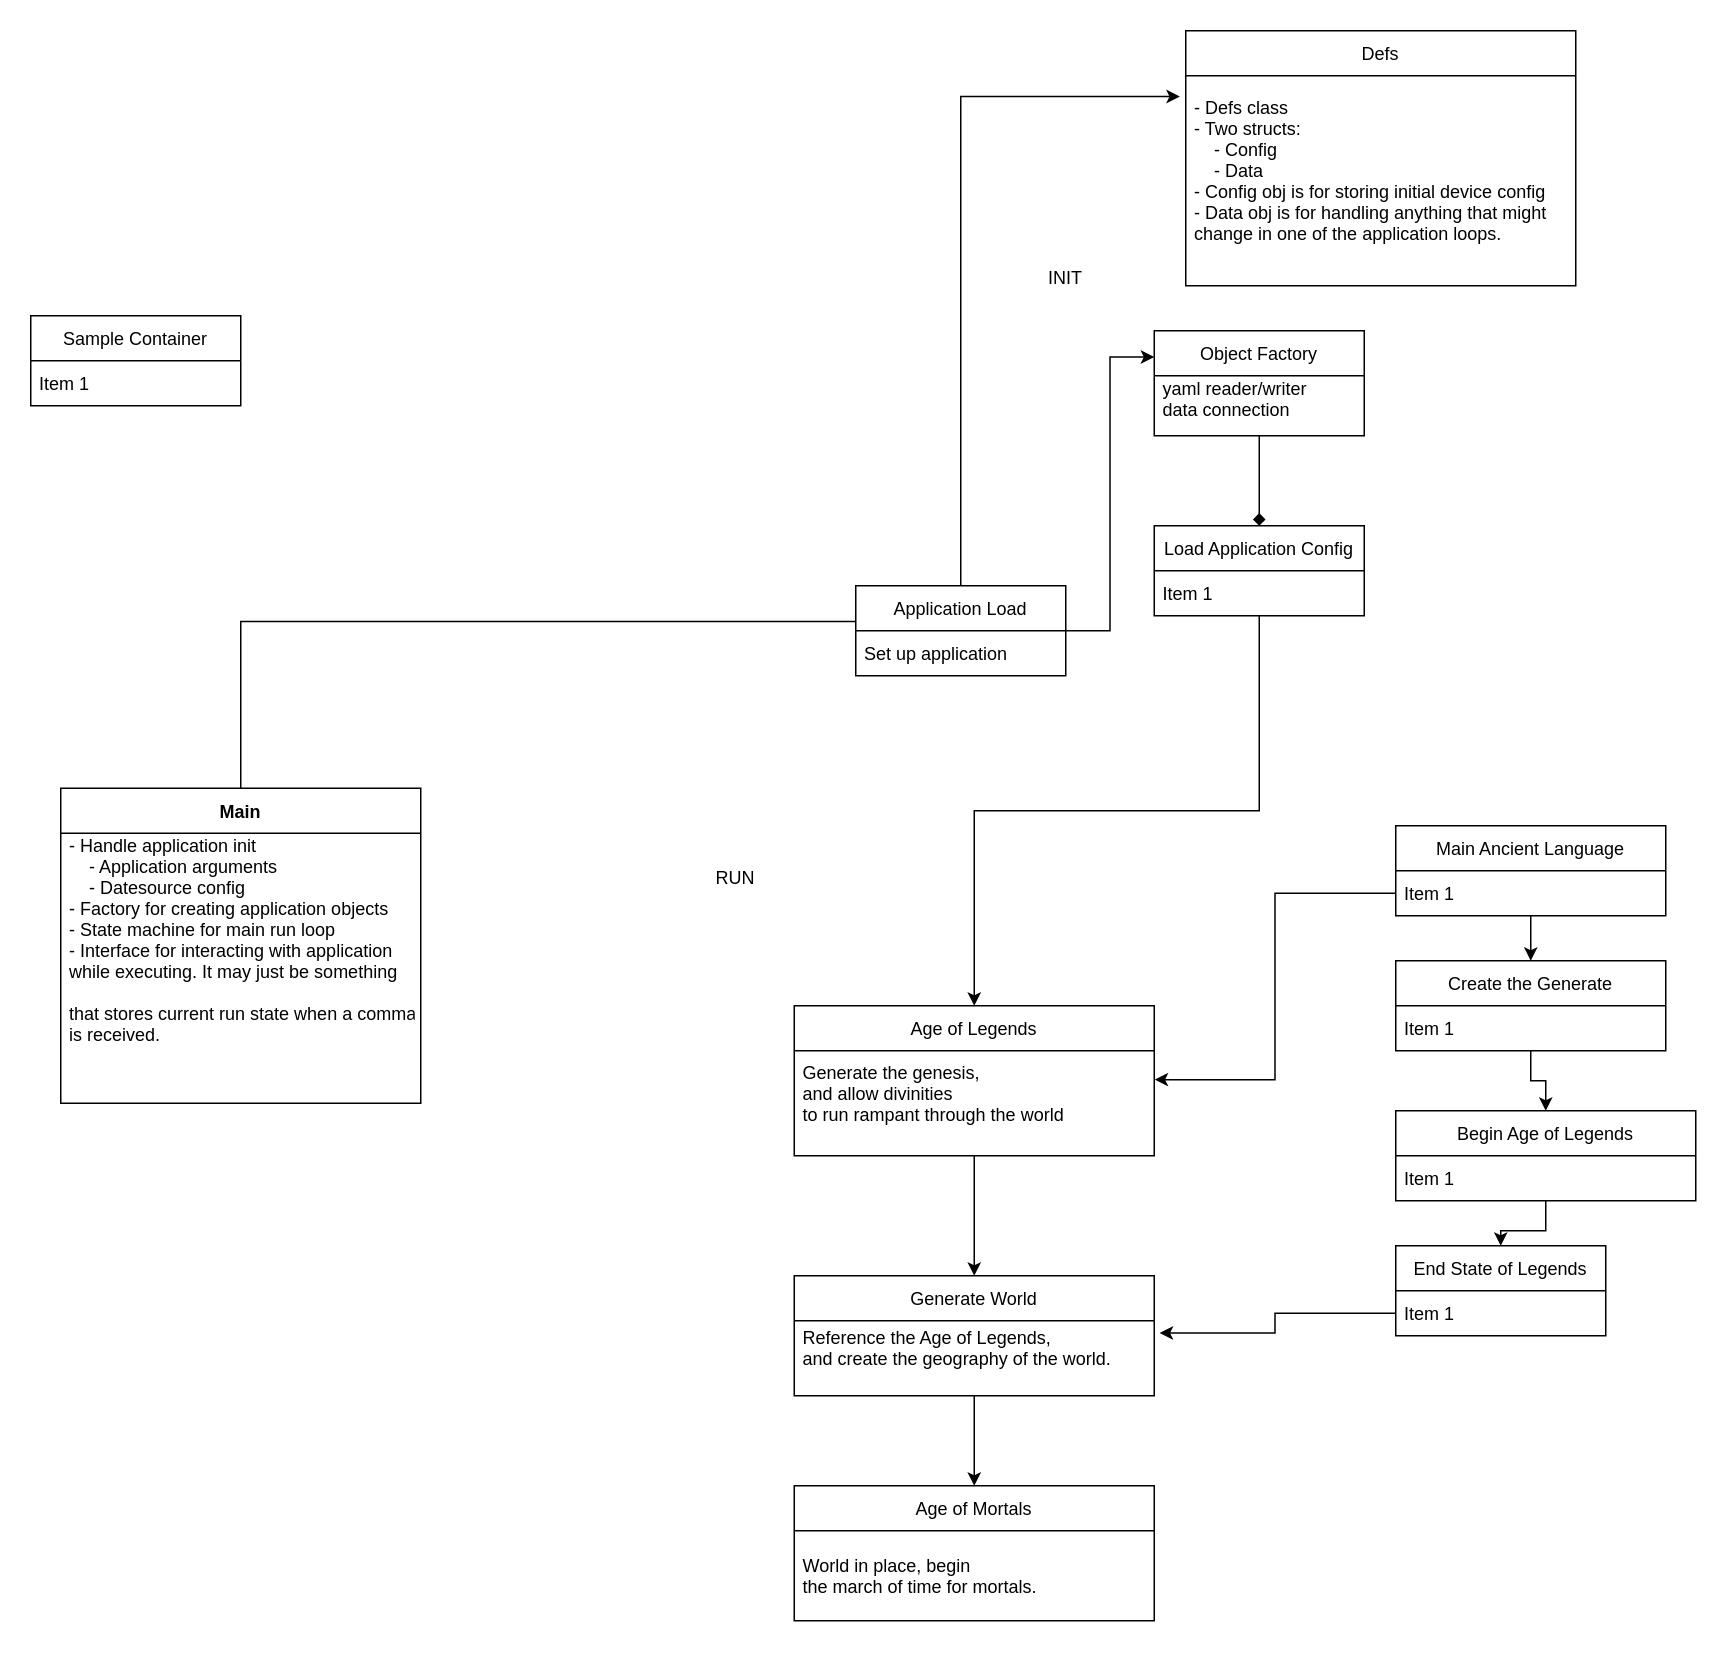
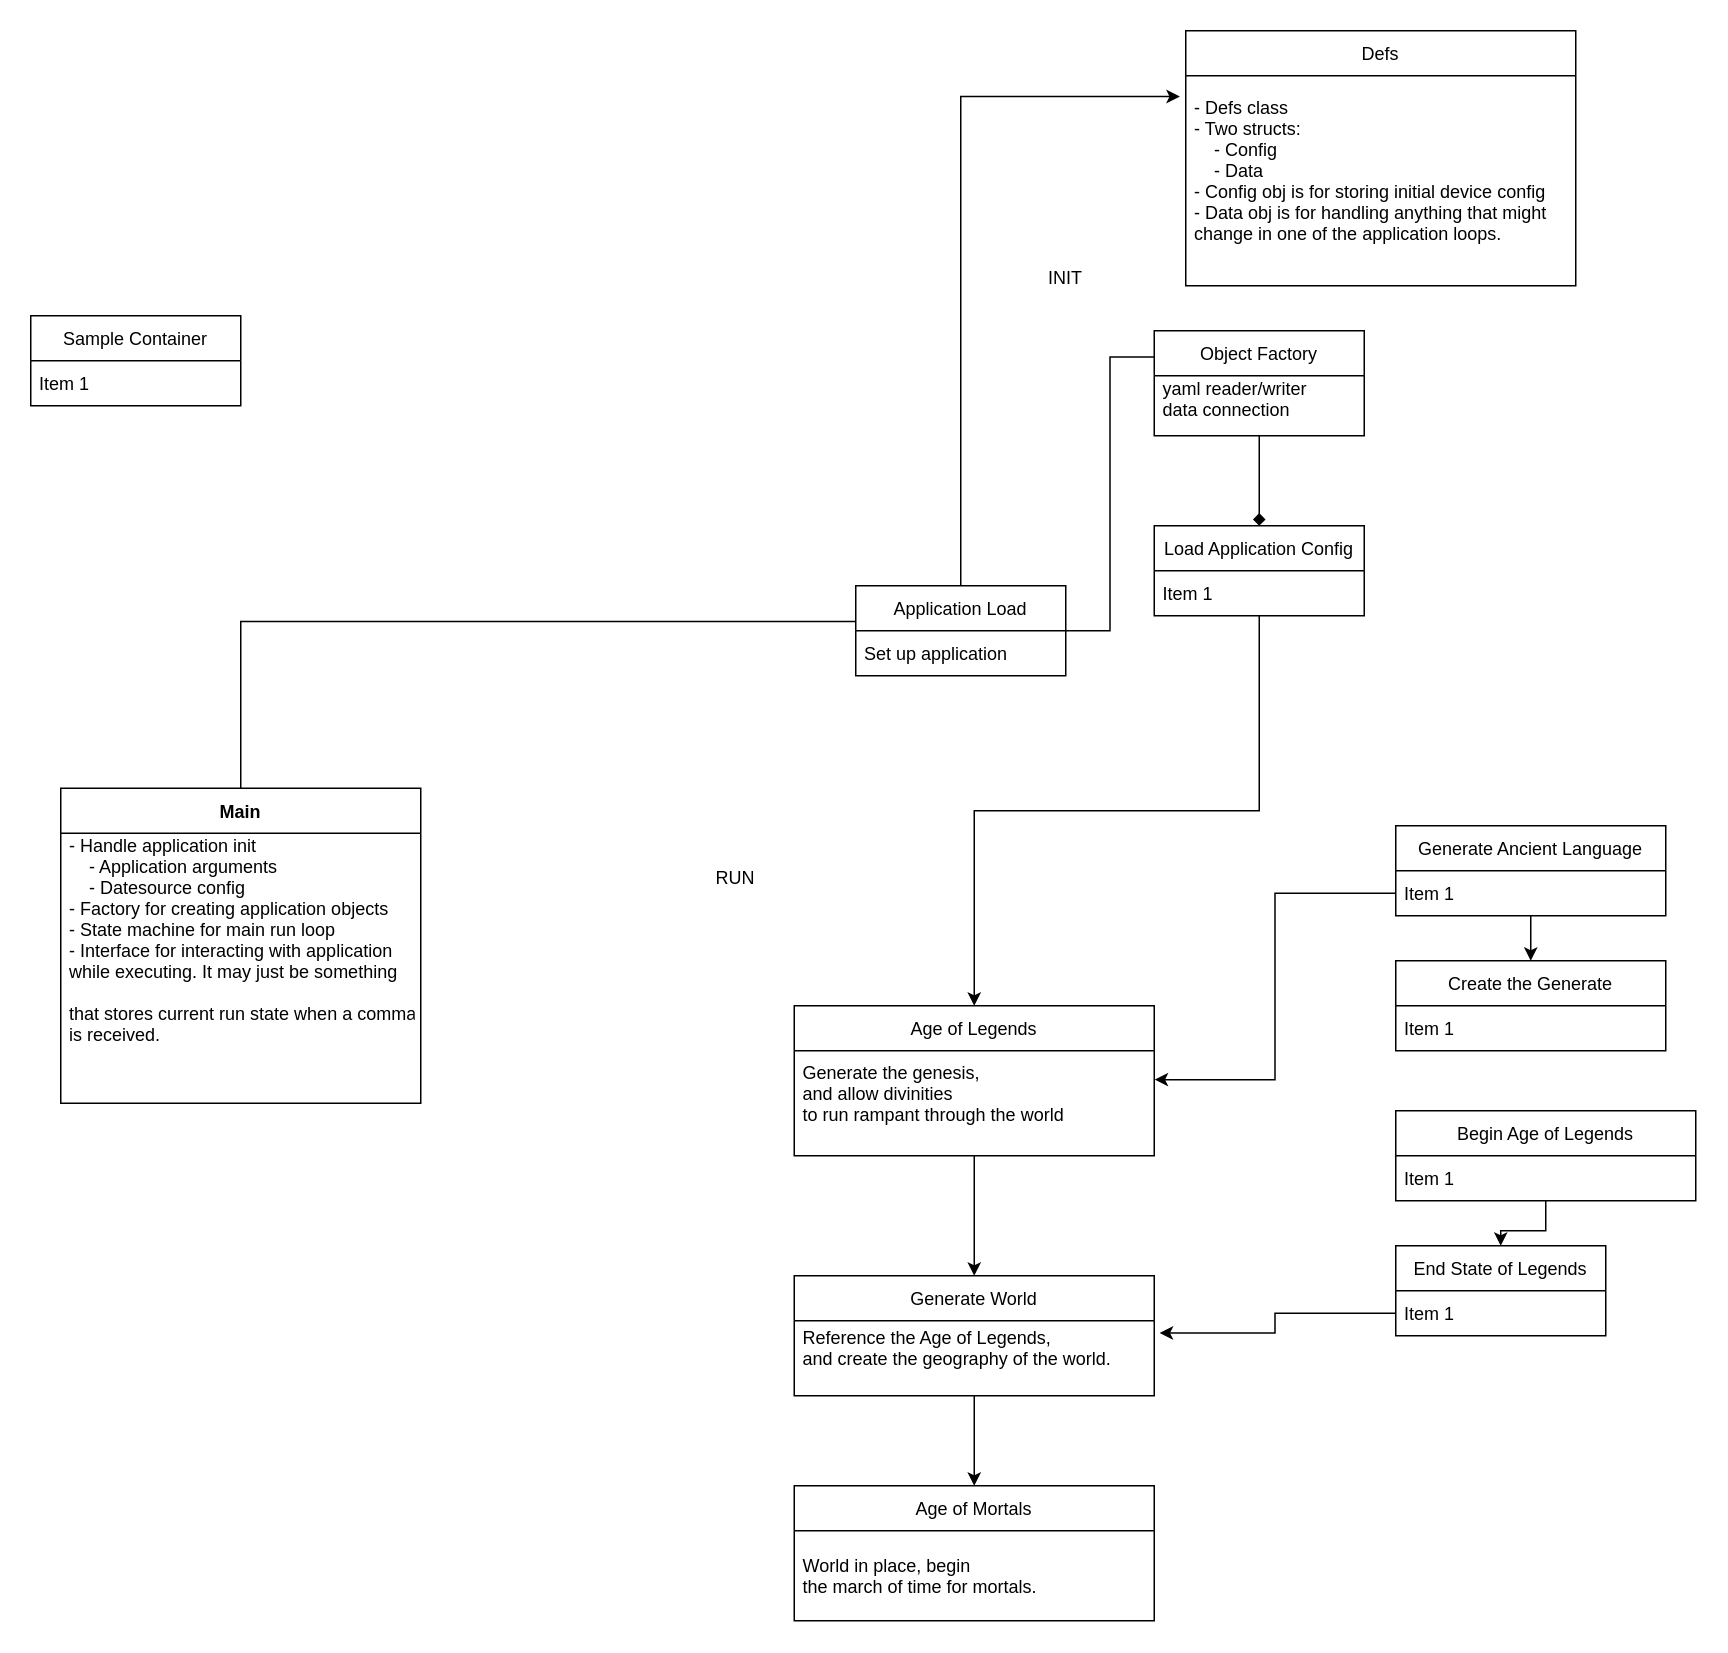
(1143, 357) -> (1146, 357)
(1530, 849) -> (1530, 849)
(1534, 1081) -> none
